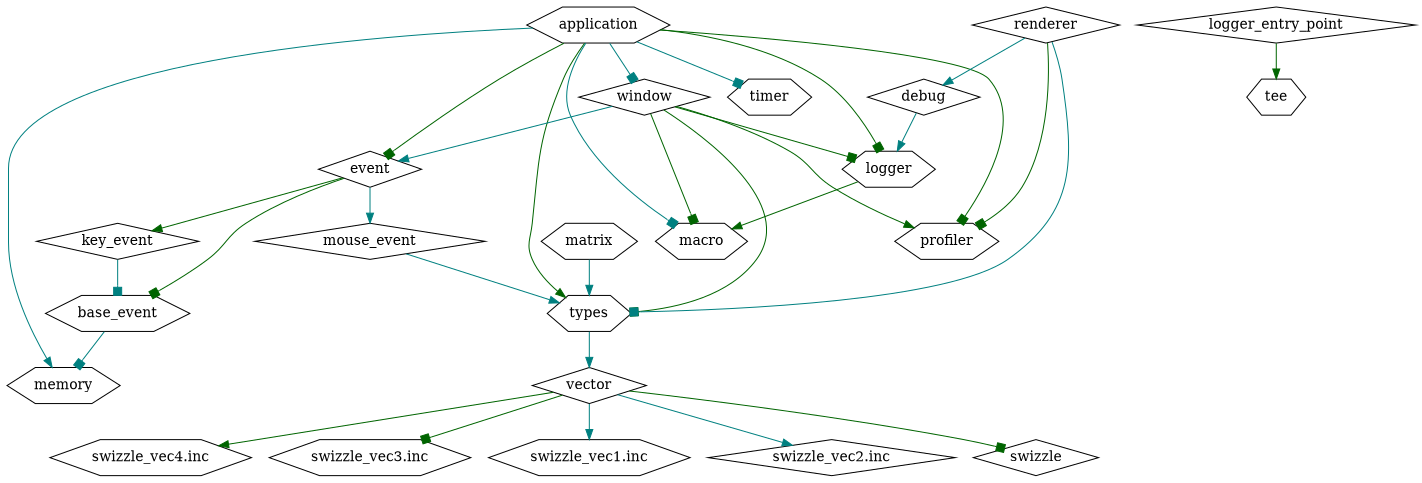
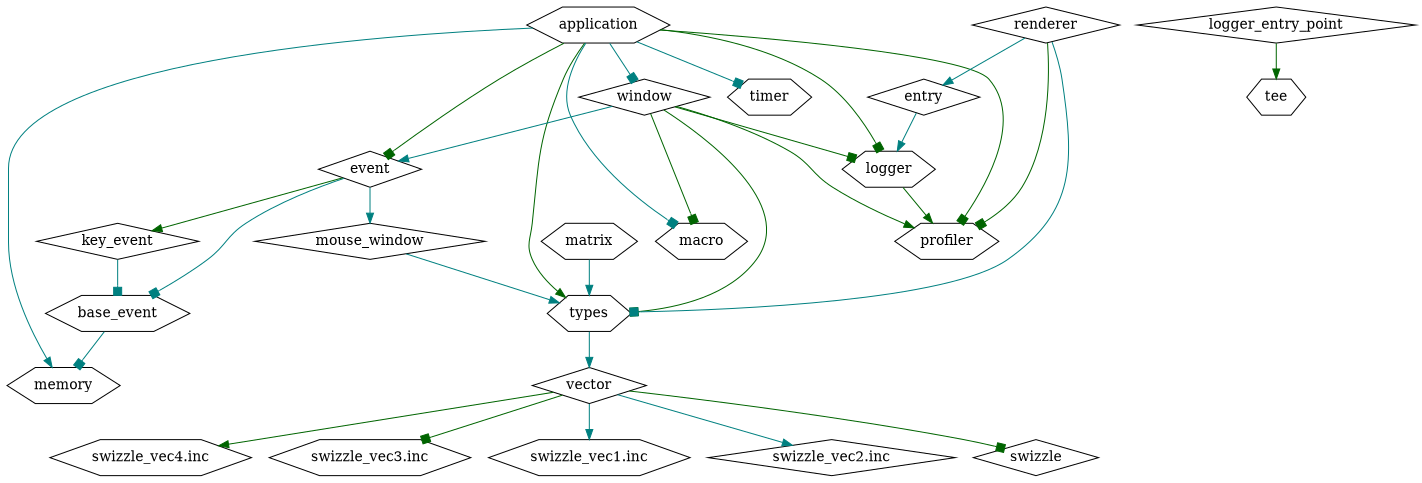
(924, 97) -> (924, 97)
(800, 204) -> (915, 201)
(245, 224) -> (245, 224)
(370, 241) -> (370, 241)
